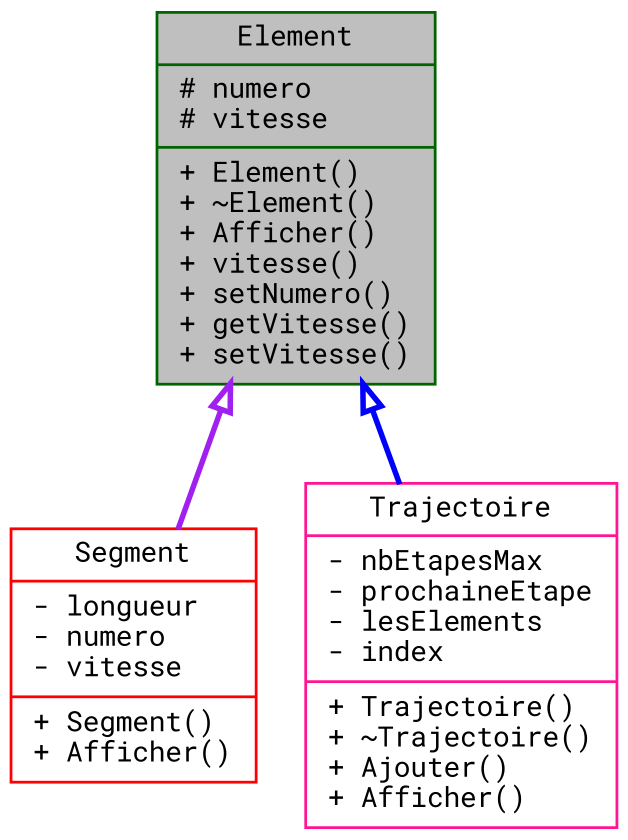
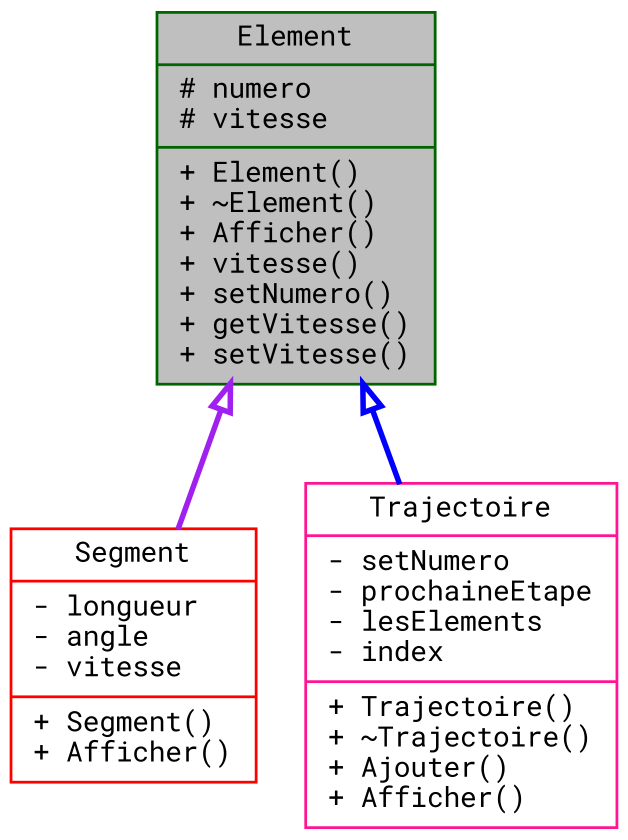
(437, 562) -> (420, 562)
(101, 638) -> (92, 638)
